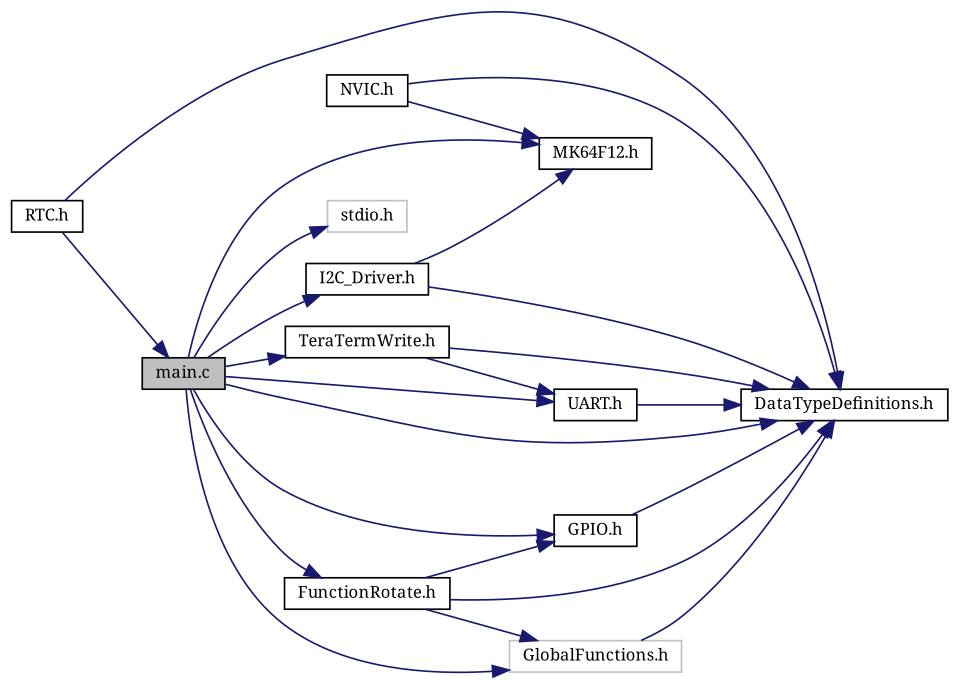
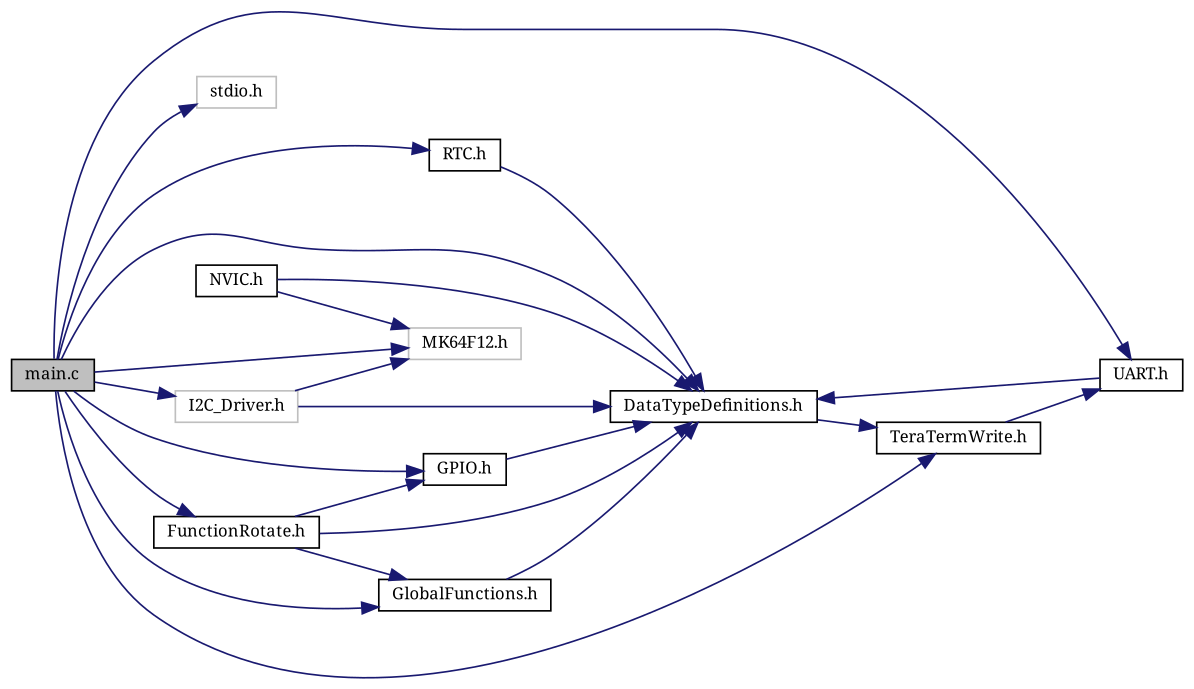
(596, 153) -> (465, 344)
(367, 279) -> (237, 407)
(110, 289) -> (186, 177)
(602, 363) -> (839, 423)
(596, 656) -> (465, 595)
